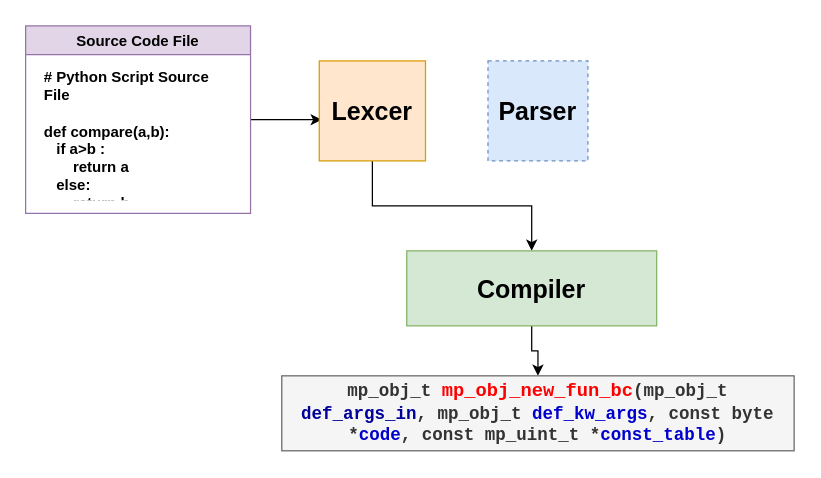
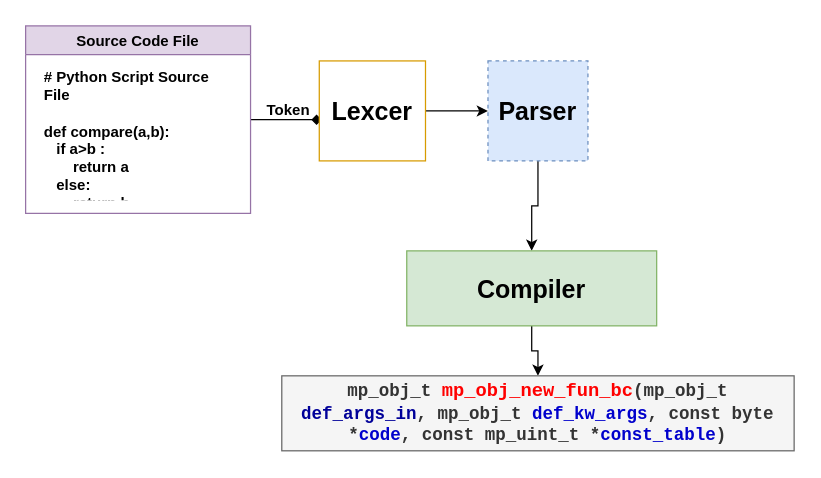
none -> (288, 111)
(373, 111) -> (373, 111)
(312, 119) -> (311, 119)
none -> (538, 185)
(428, 206) -> (453, 111)
